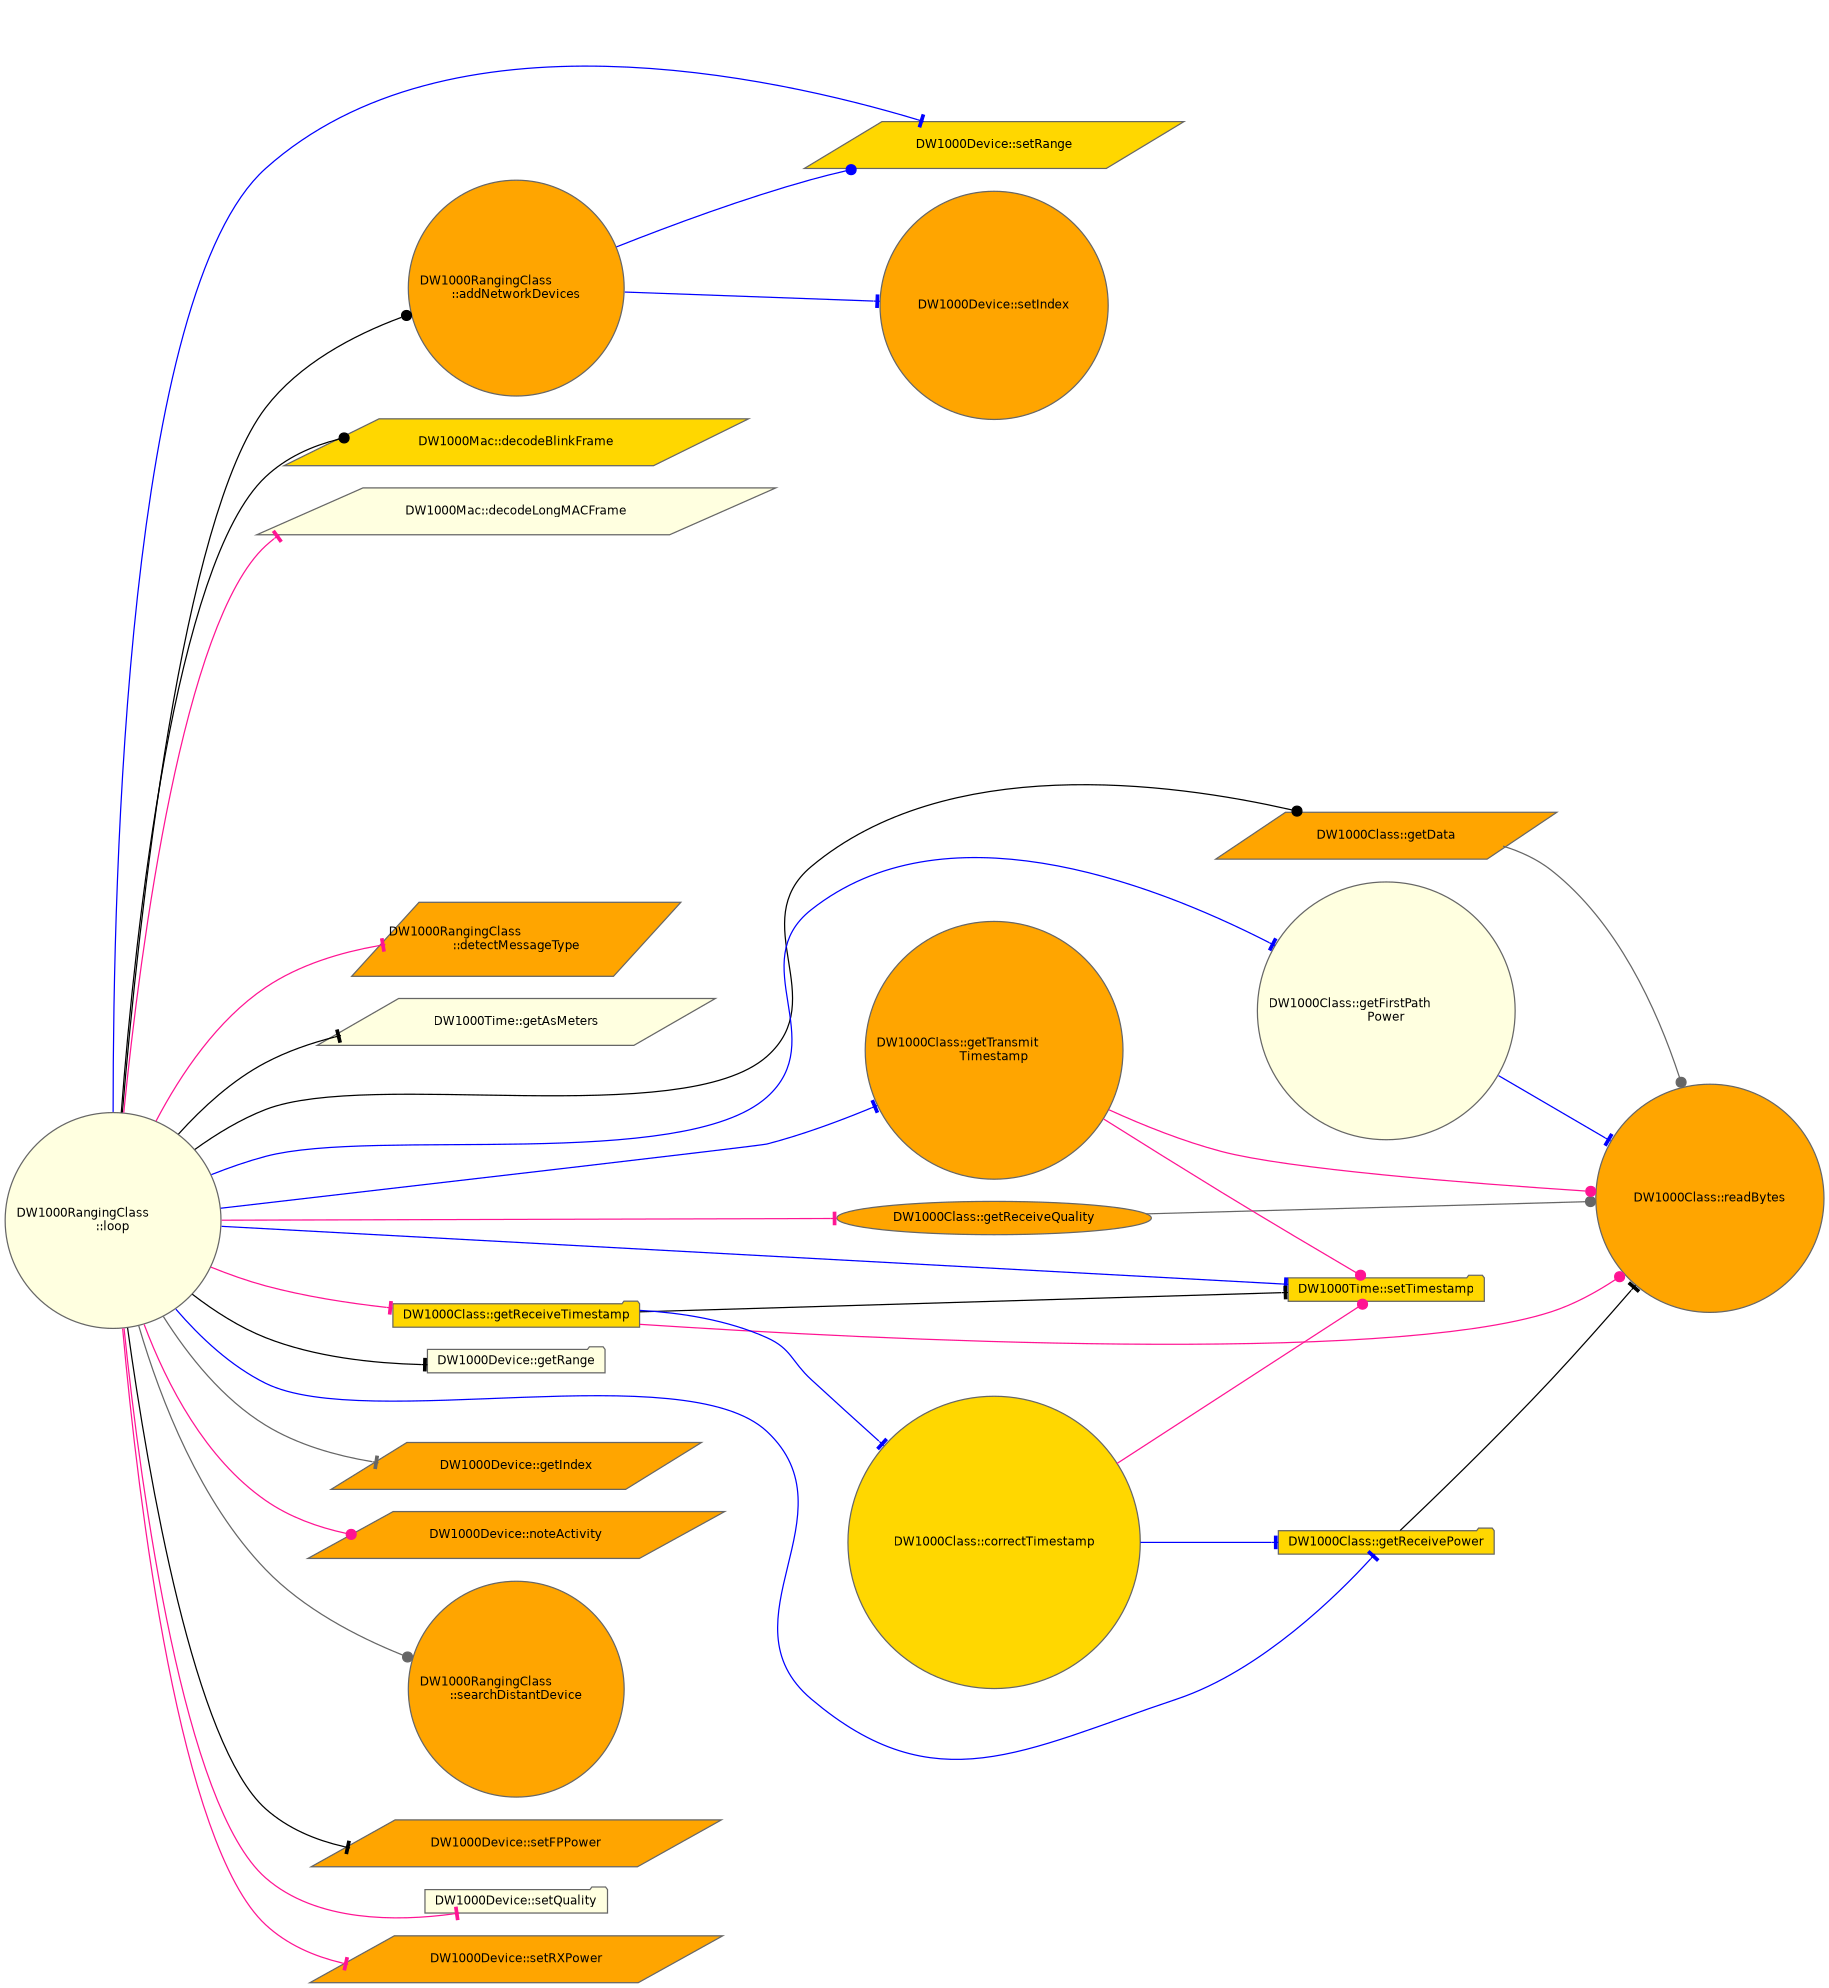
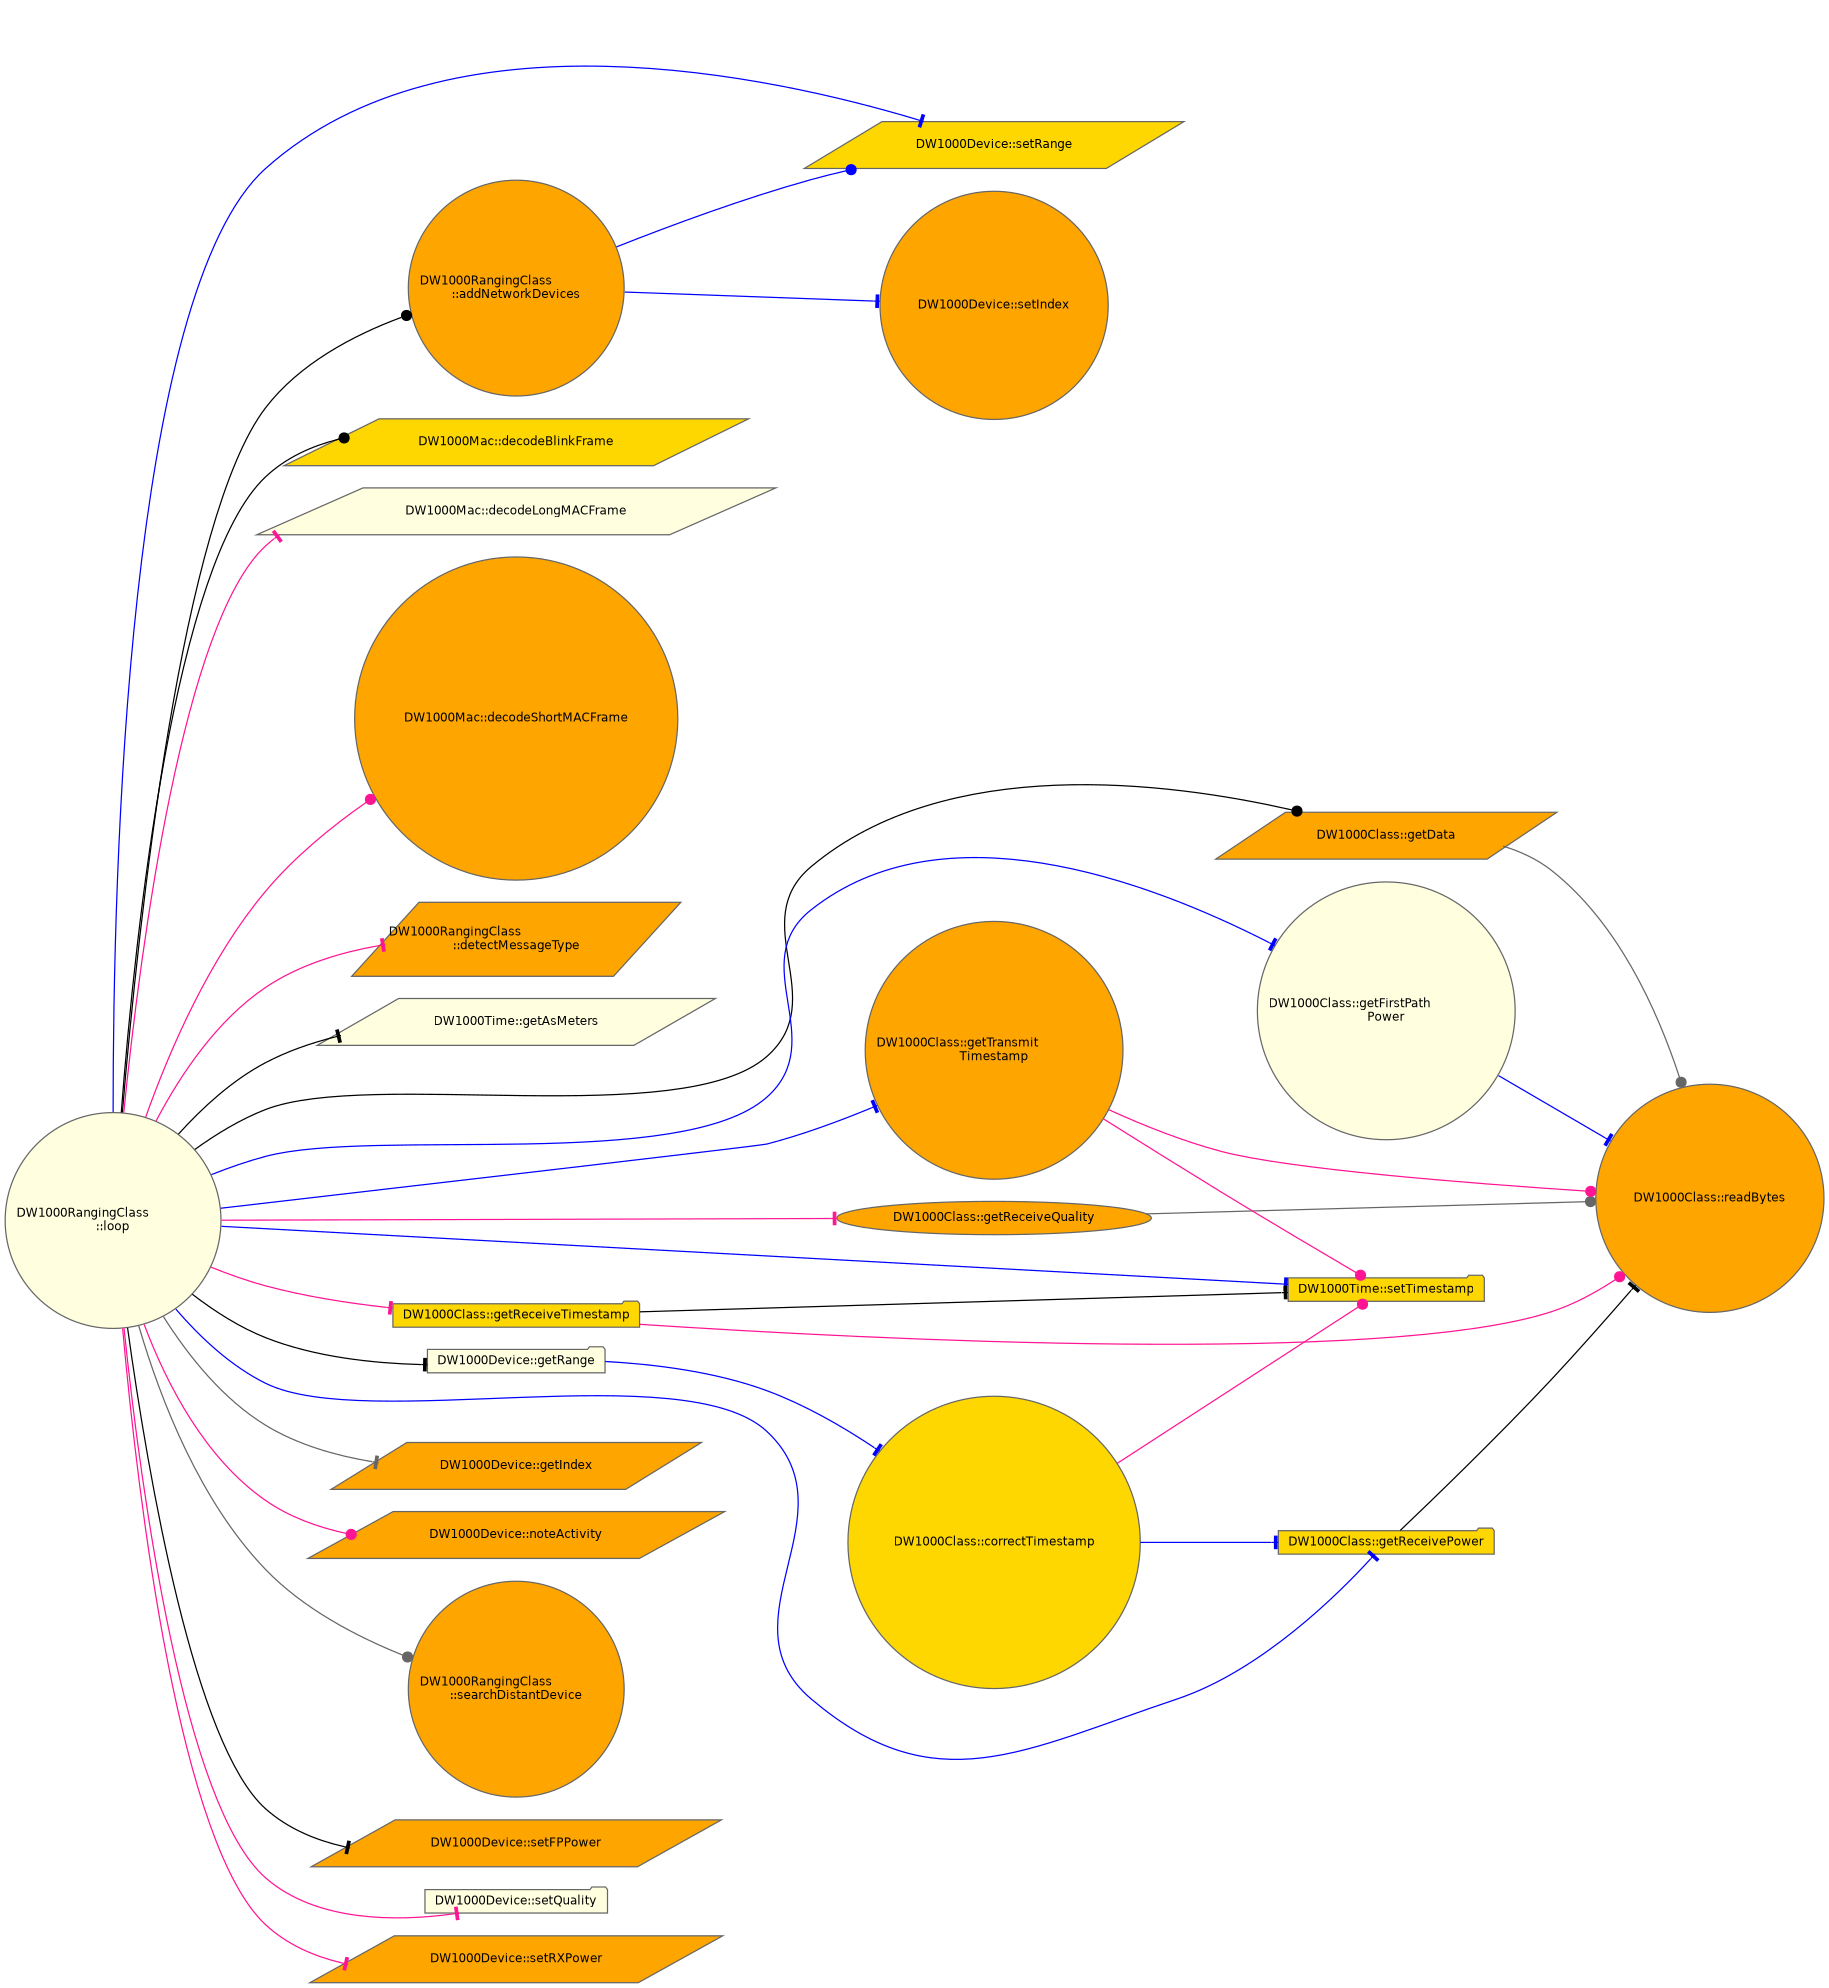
none -> (516, 719)
(777, 1343) -> (746, 1384)
